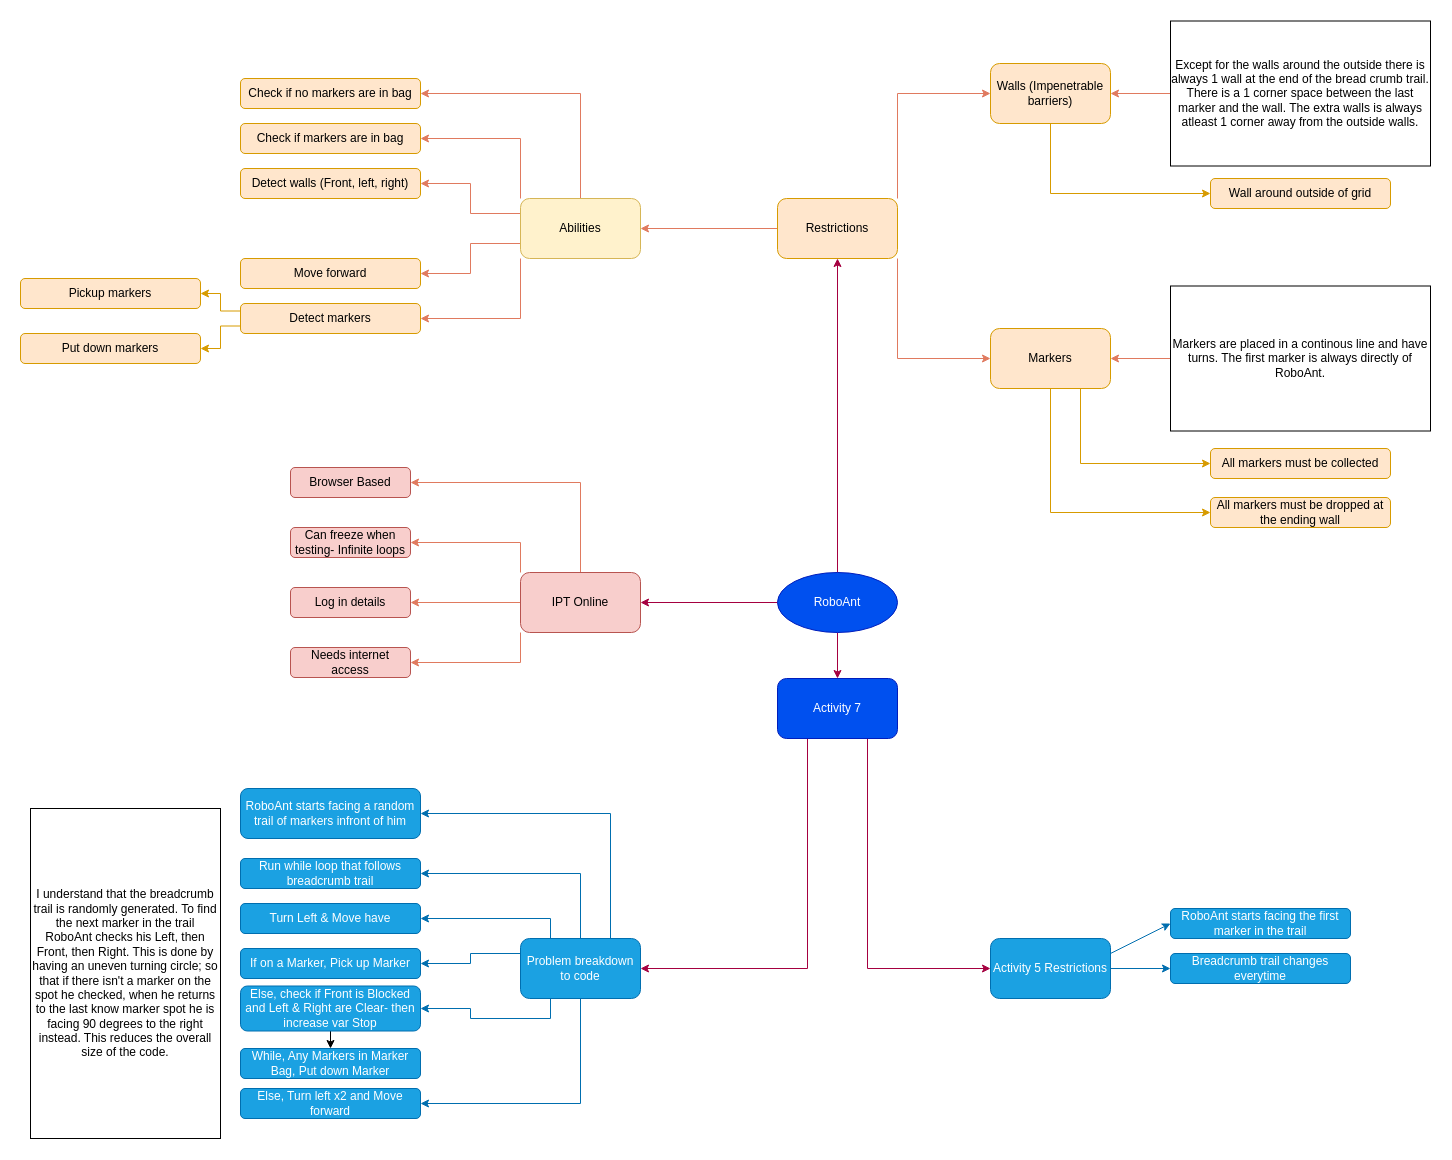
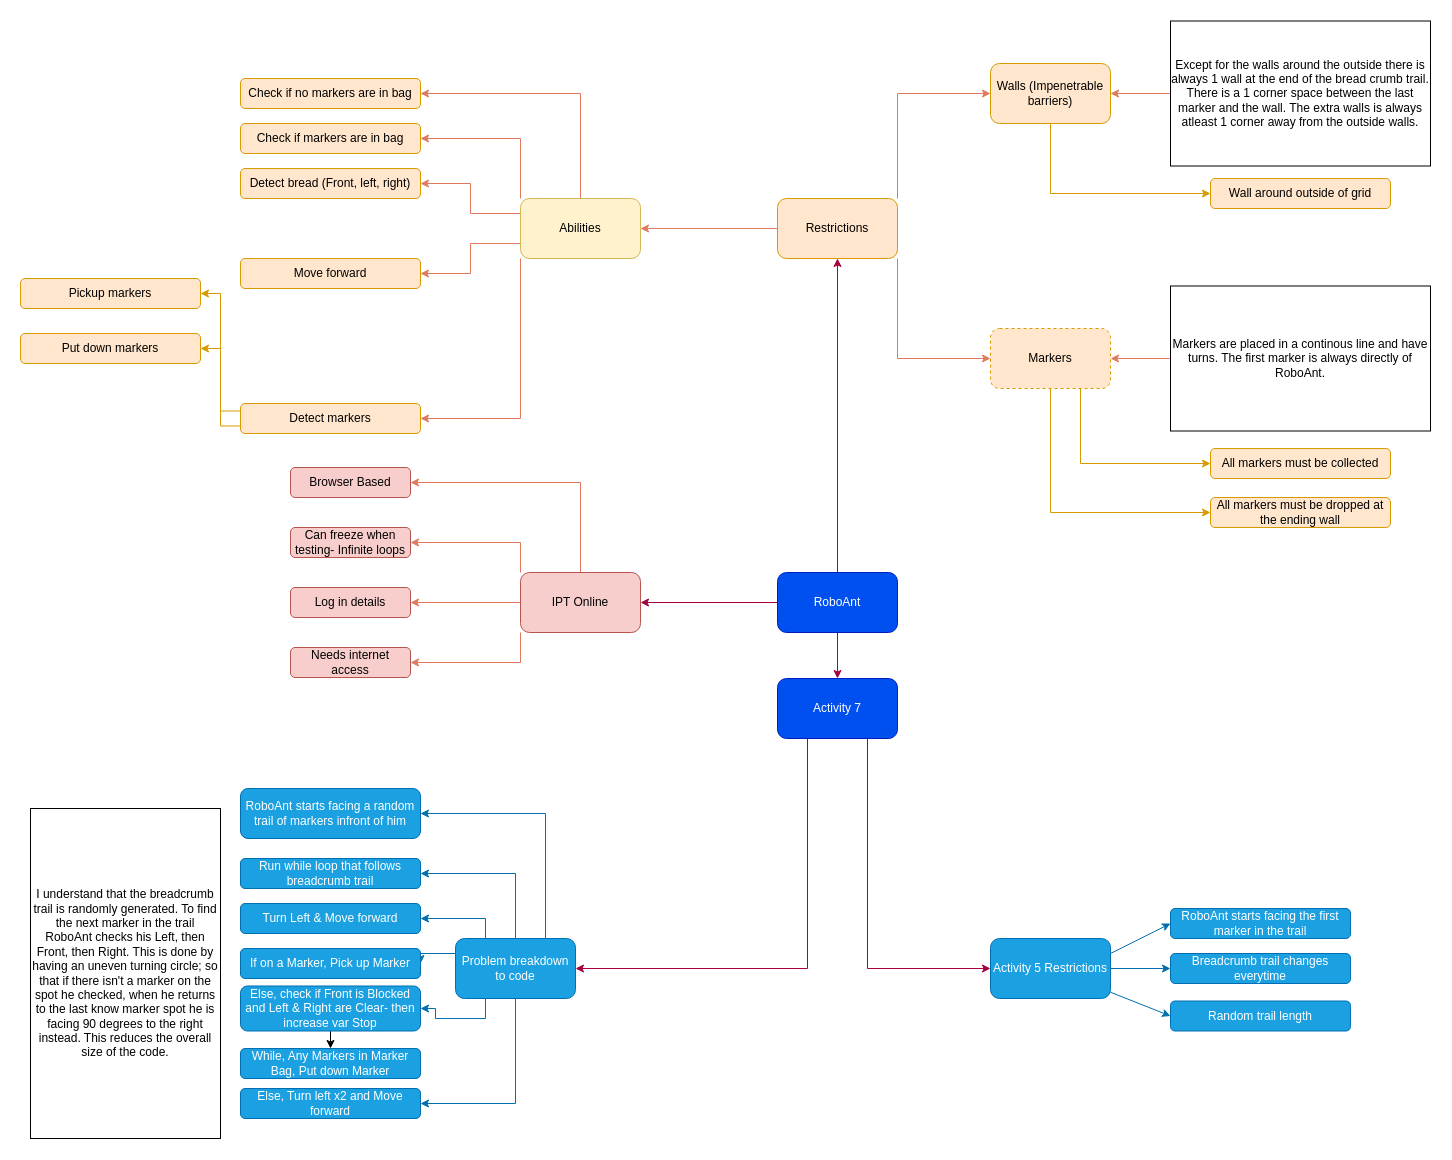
(331, 184) -> (331, 184)
(331, 319) -> (331, 419)
(1051, 359) -> (1051, 359)
(838, 603) -> (838, 603)
(331, 919) -> (331, 919)
(581, 969) -> (516, 969)
none -> (1138, 1003)
none -> (1261, 1016)
